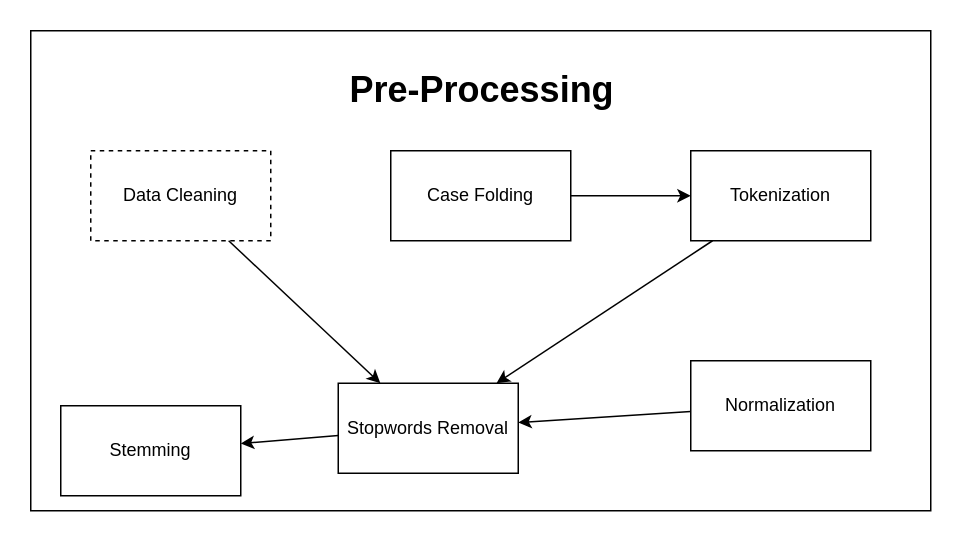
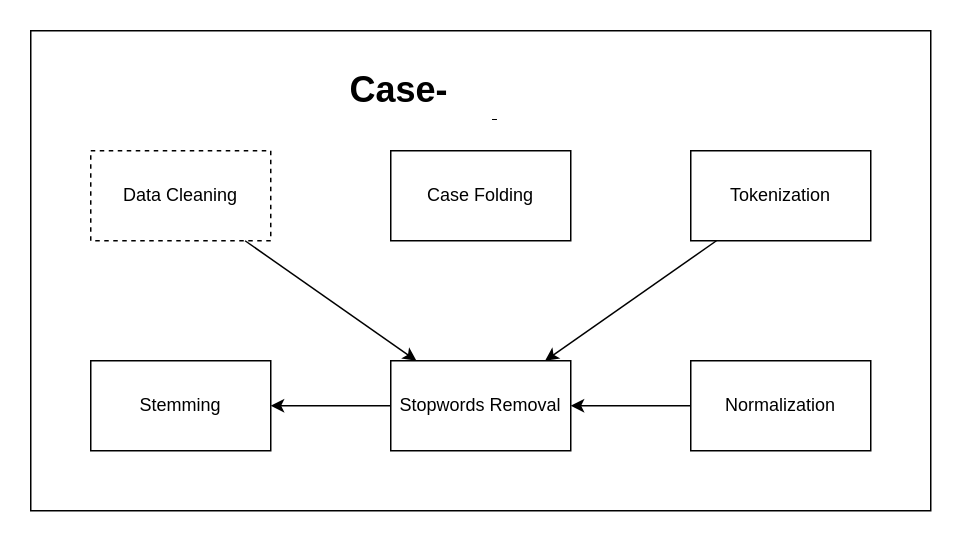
(418, 57) -> (424, 57)
(626, 196) -> none
(428, 428) -> (481, 406)
(151, 451) -> (181, 406)
